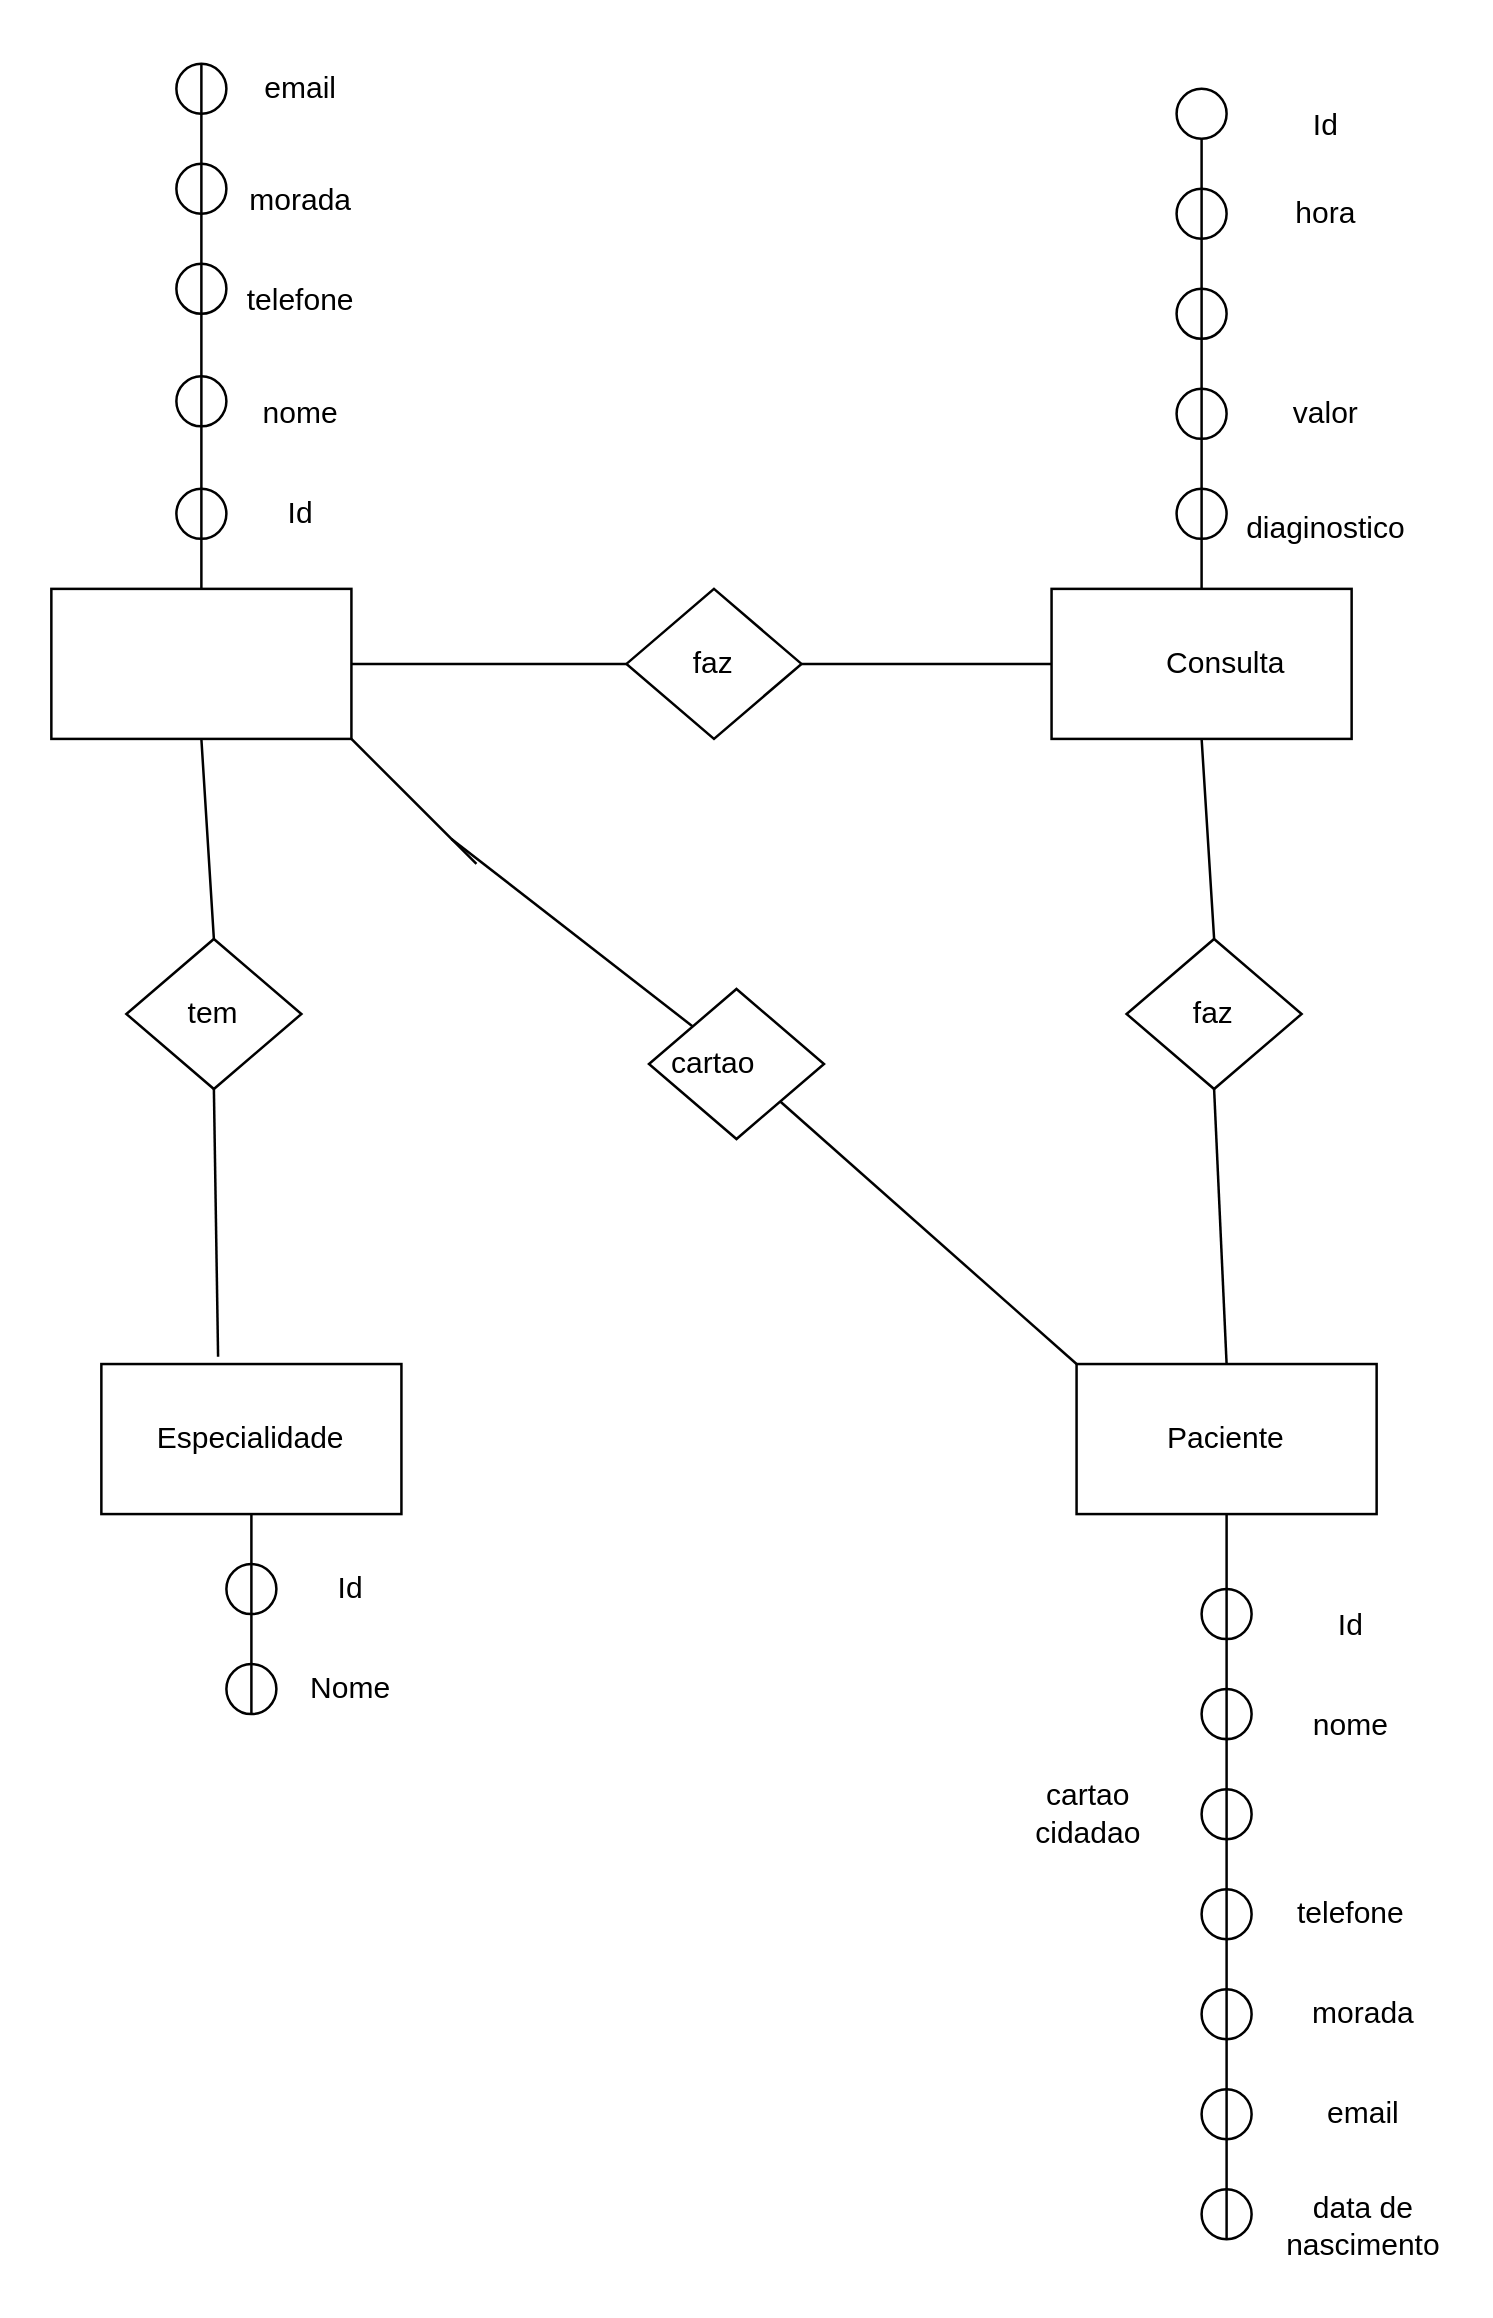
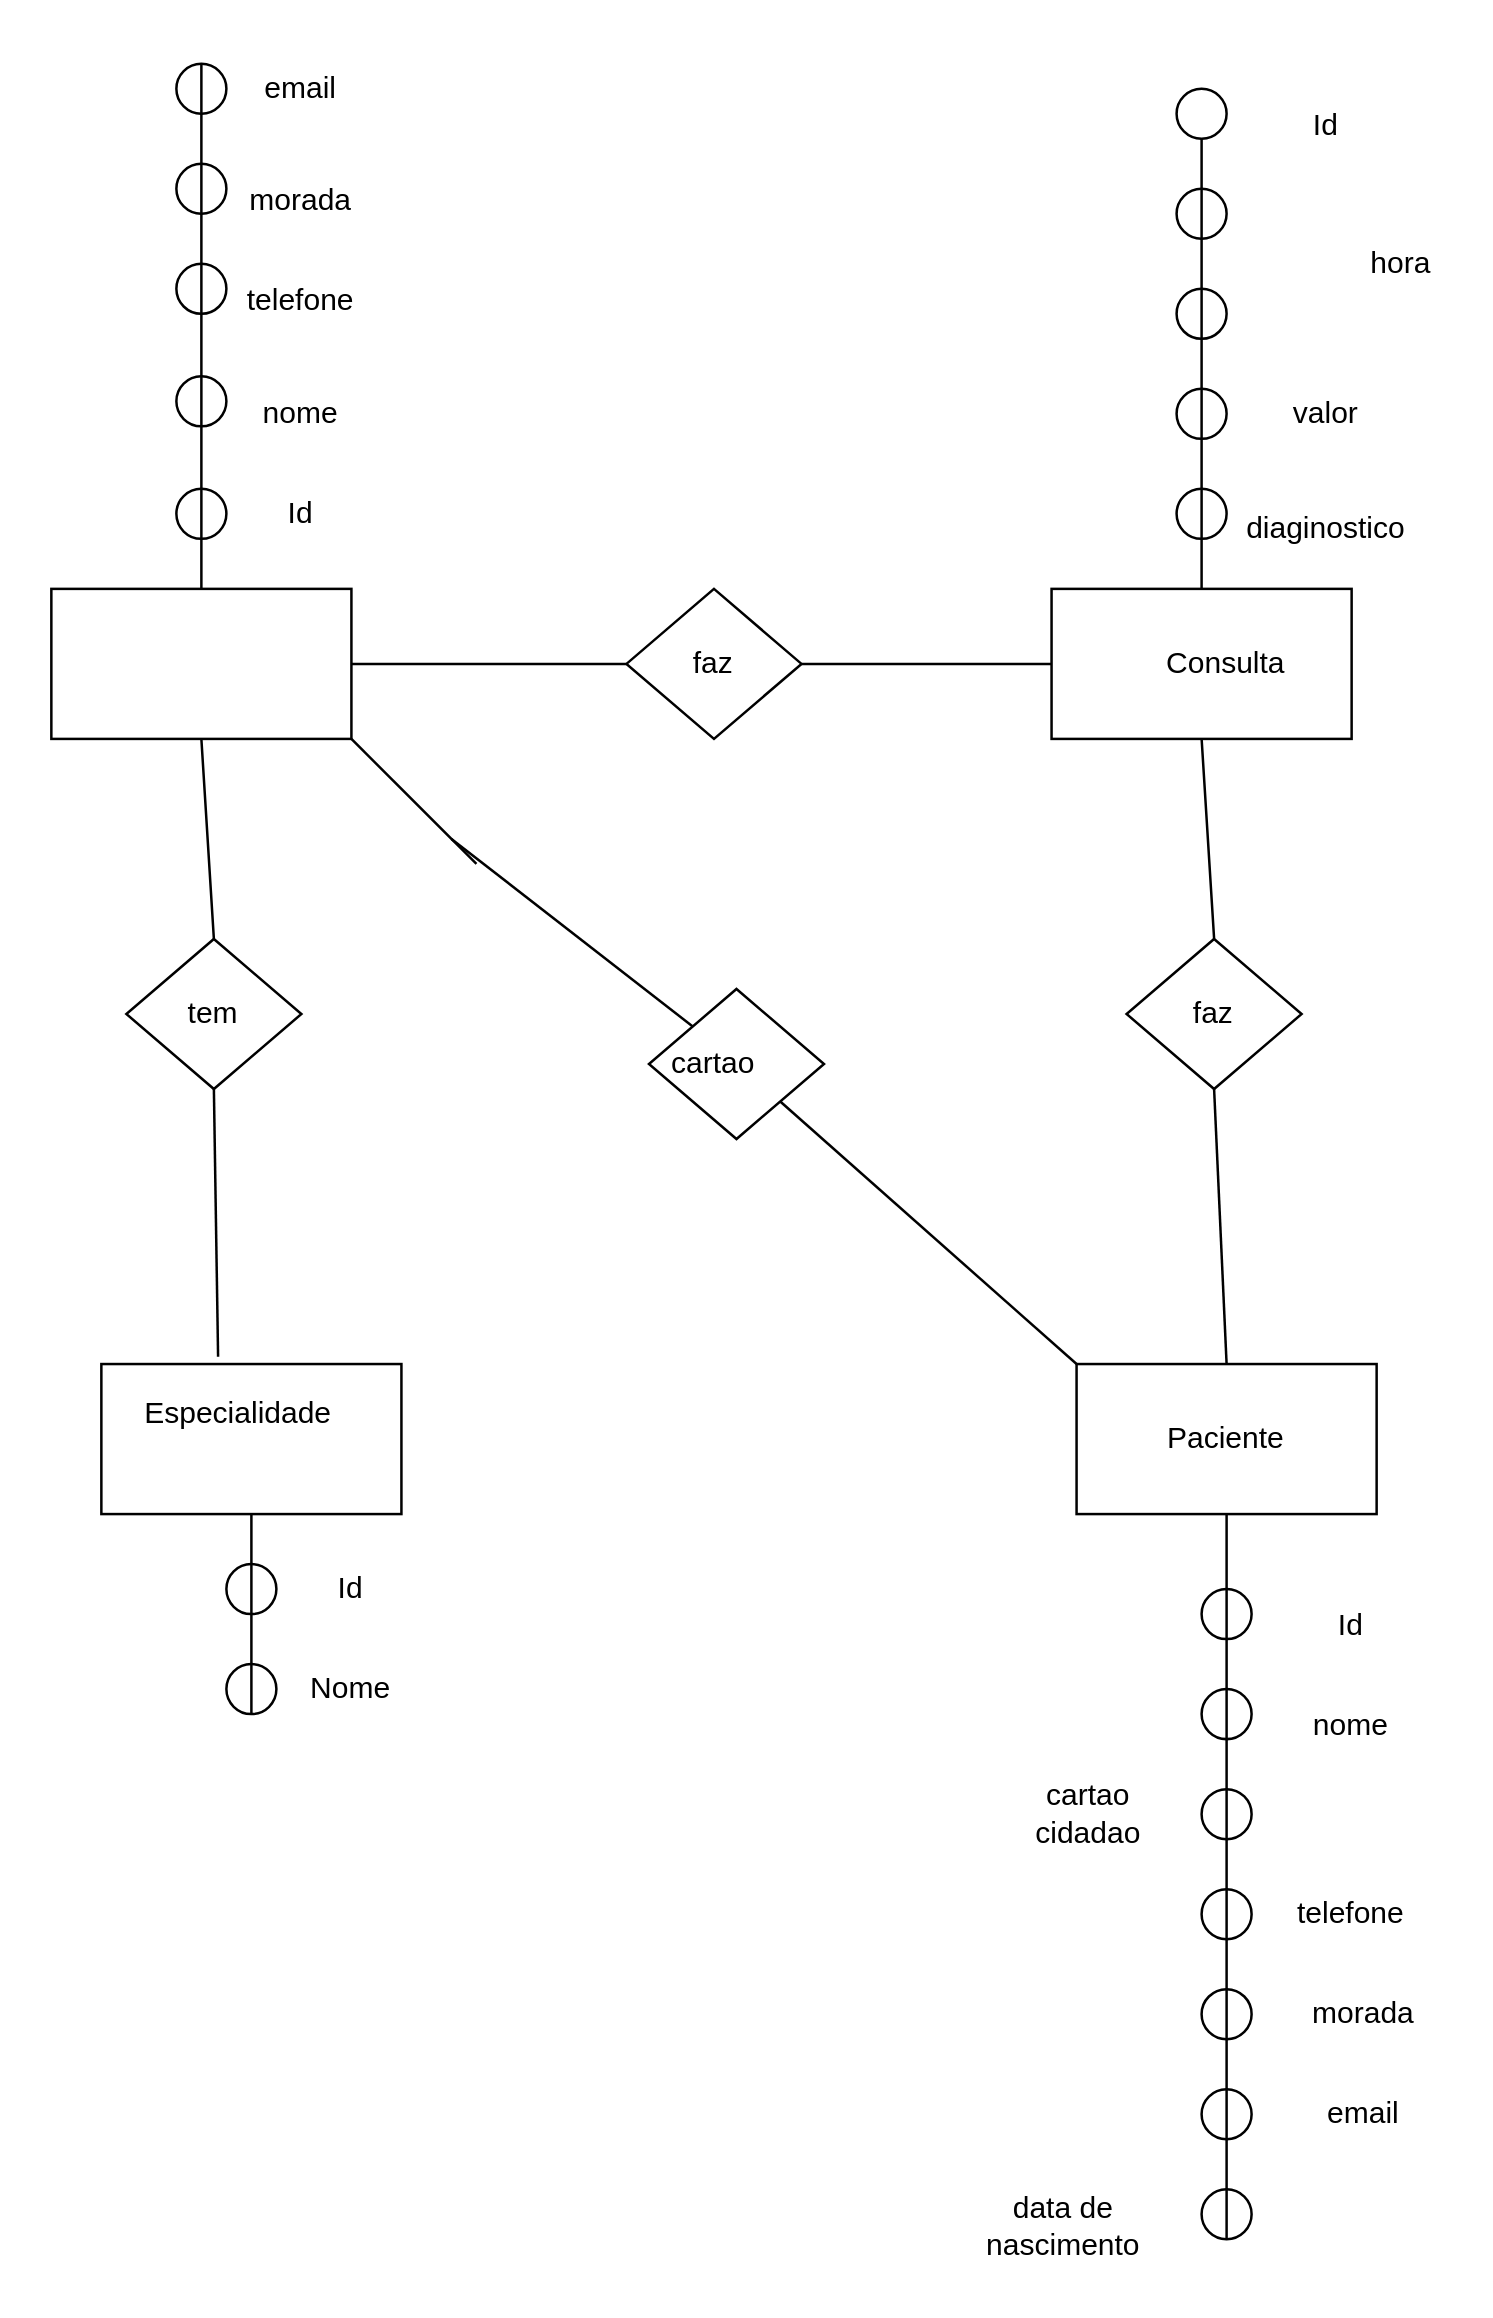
(1326, 214) -> (1401, 264)
(251, 1439) -> (239, 1414)
(1364, 2226) -> (1064, 2226)
